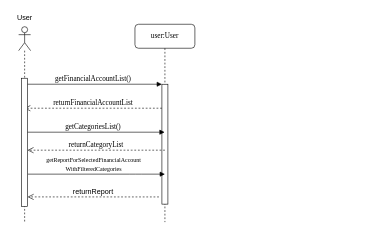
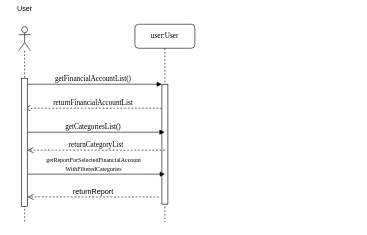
(24, 18) -> (24, 9)
